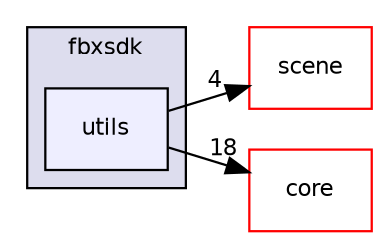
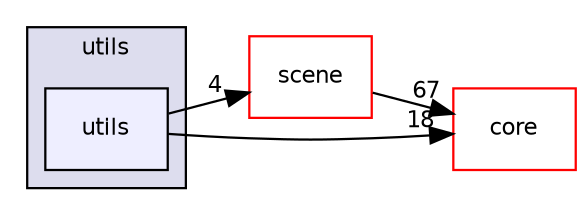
(107, 49) -> (107, 49)
none -> (402, 100)
